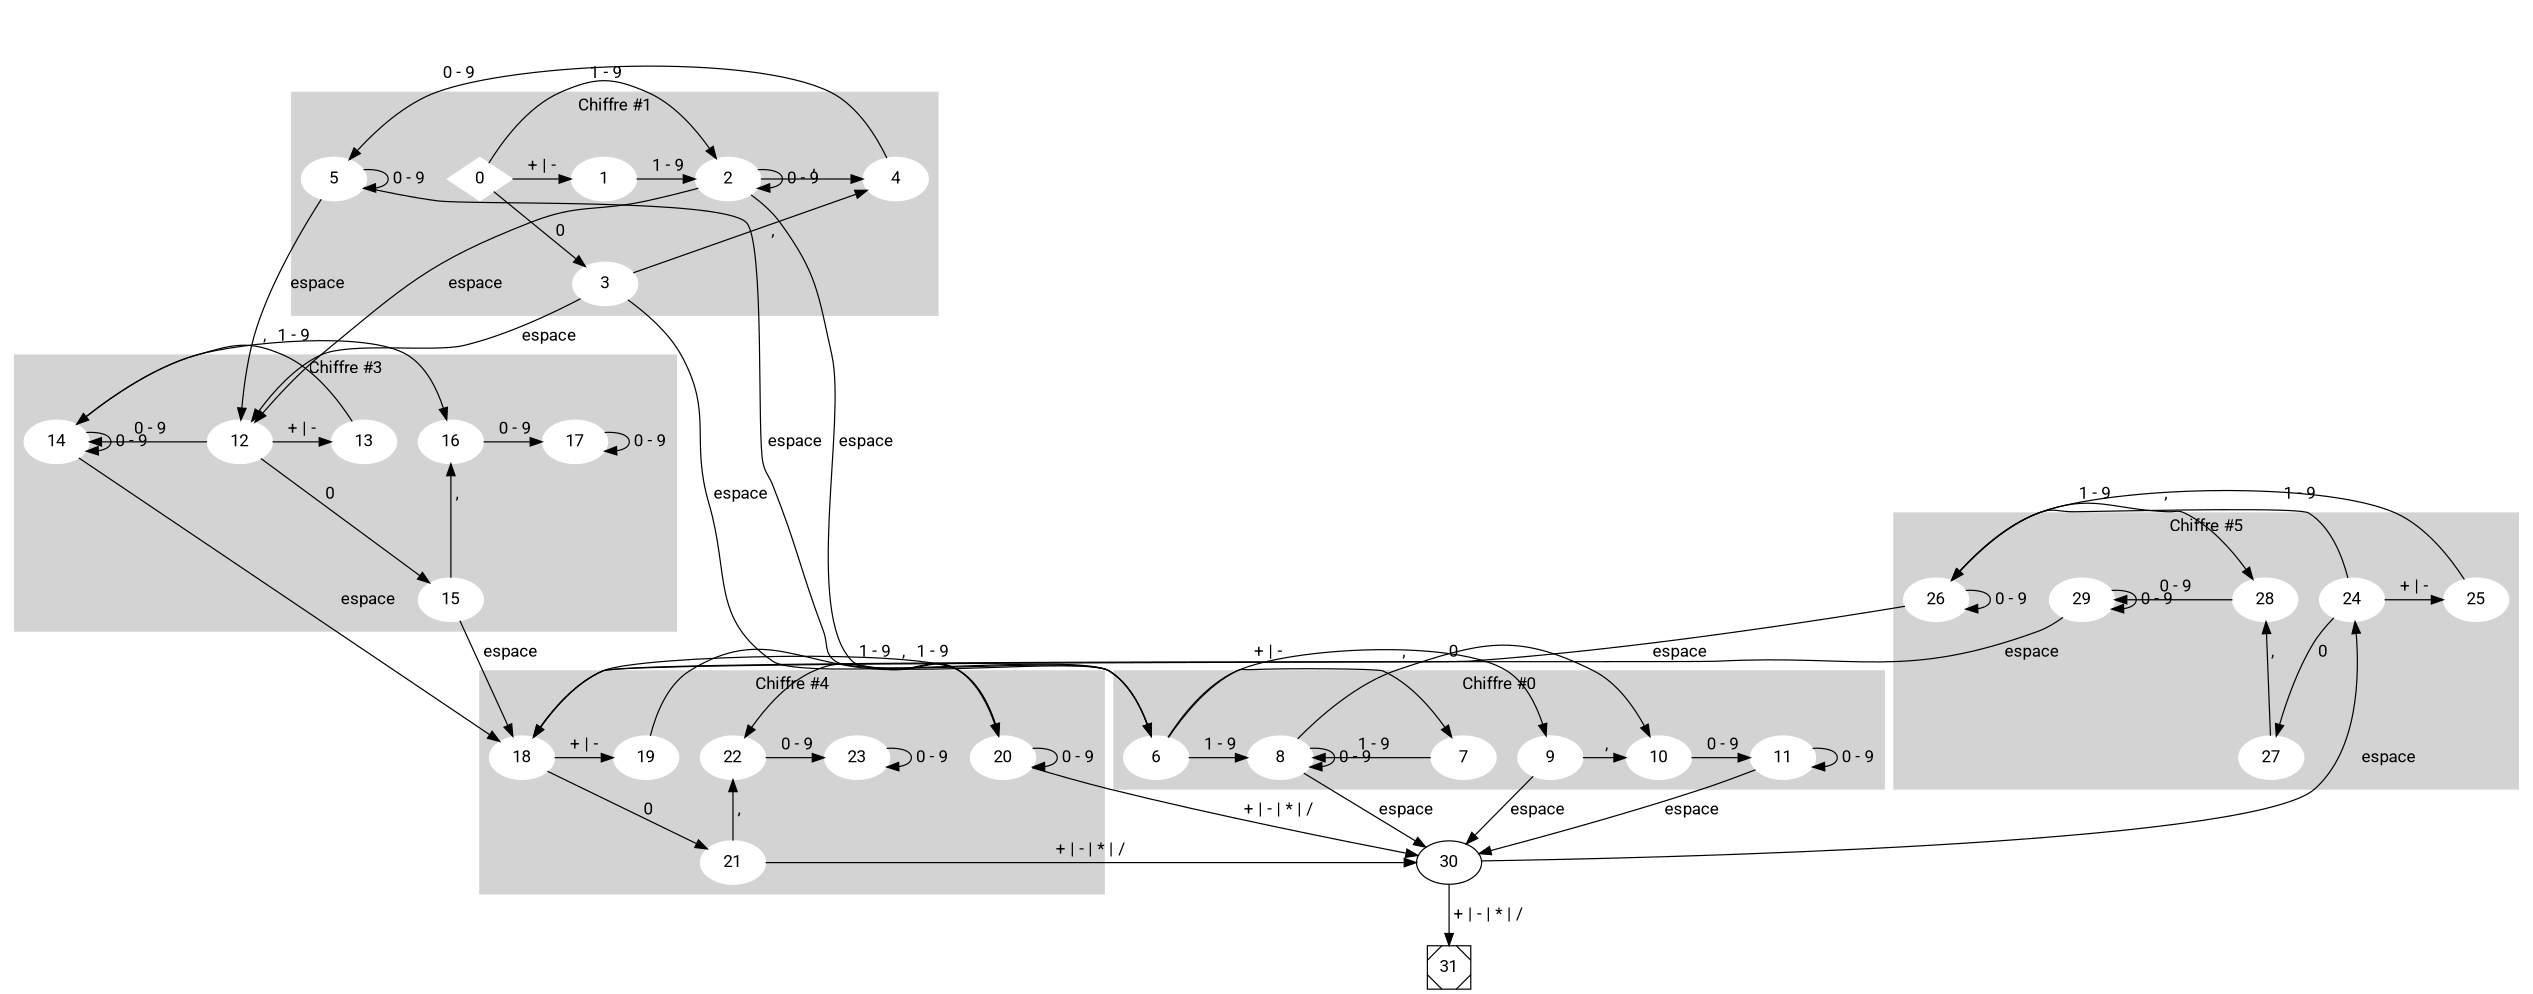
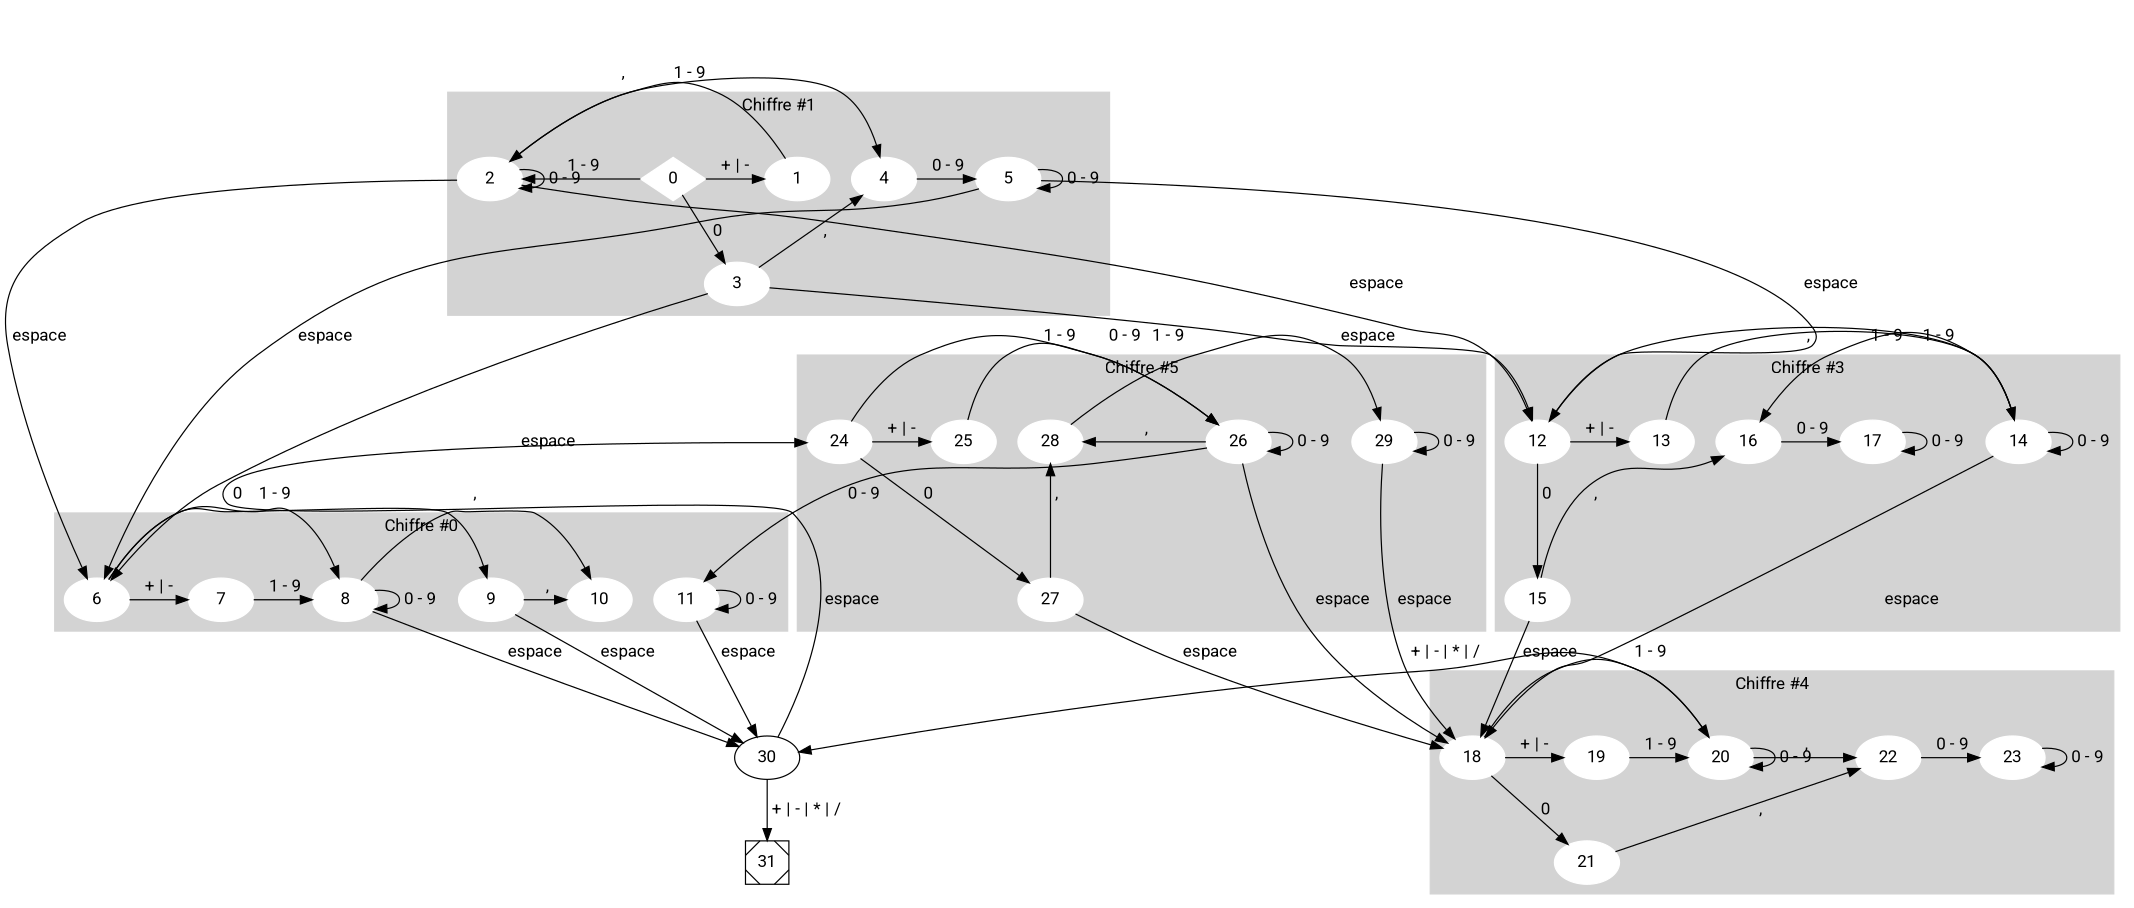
(148, 429) -> (1885, 336)
none -> (1232, 681)
(1715, 758) -> (947, 468)
(1085, 863) -> none
